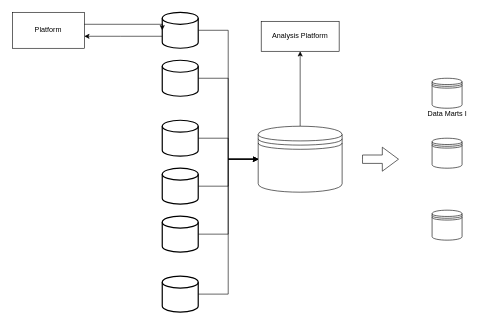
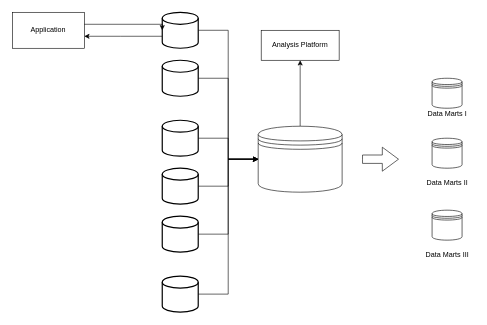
(48, 30) -> (48, 30)
(300, 36) -> (300, 45)
none -> (447, 183)
none -> (447, 255)
